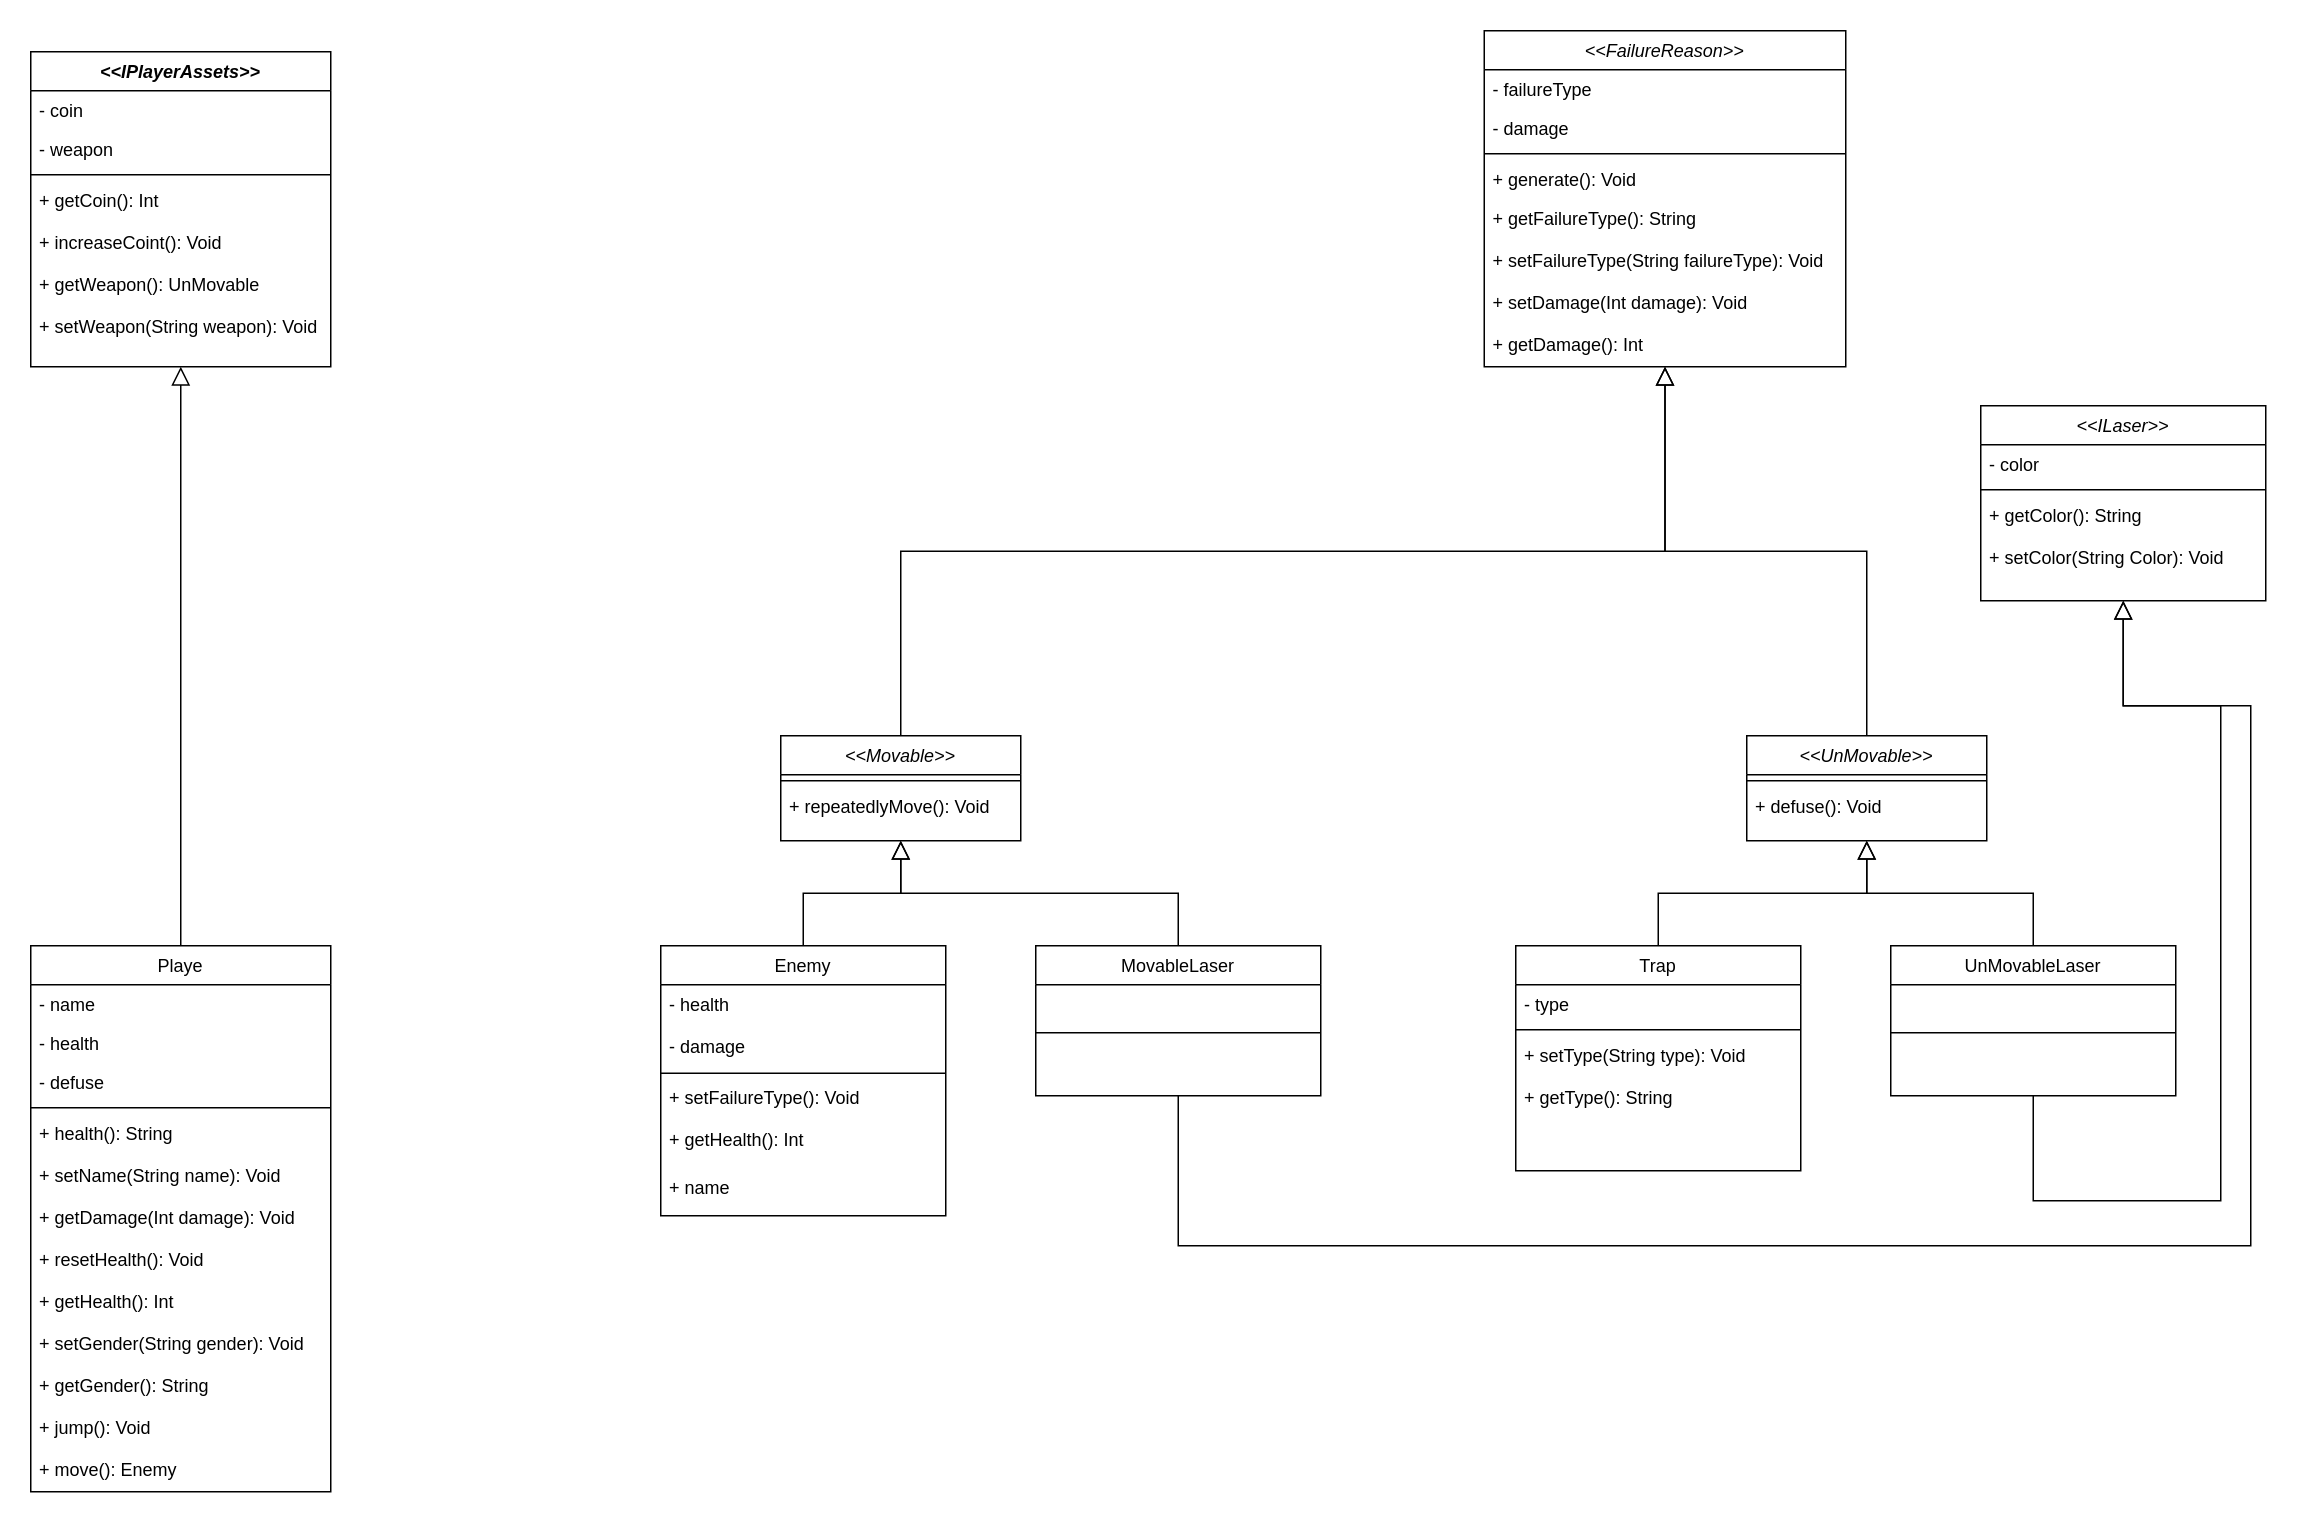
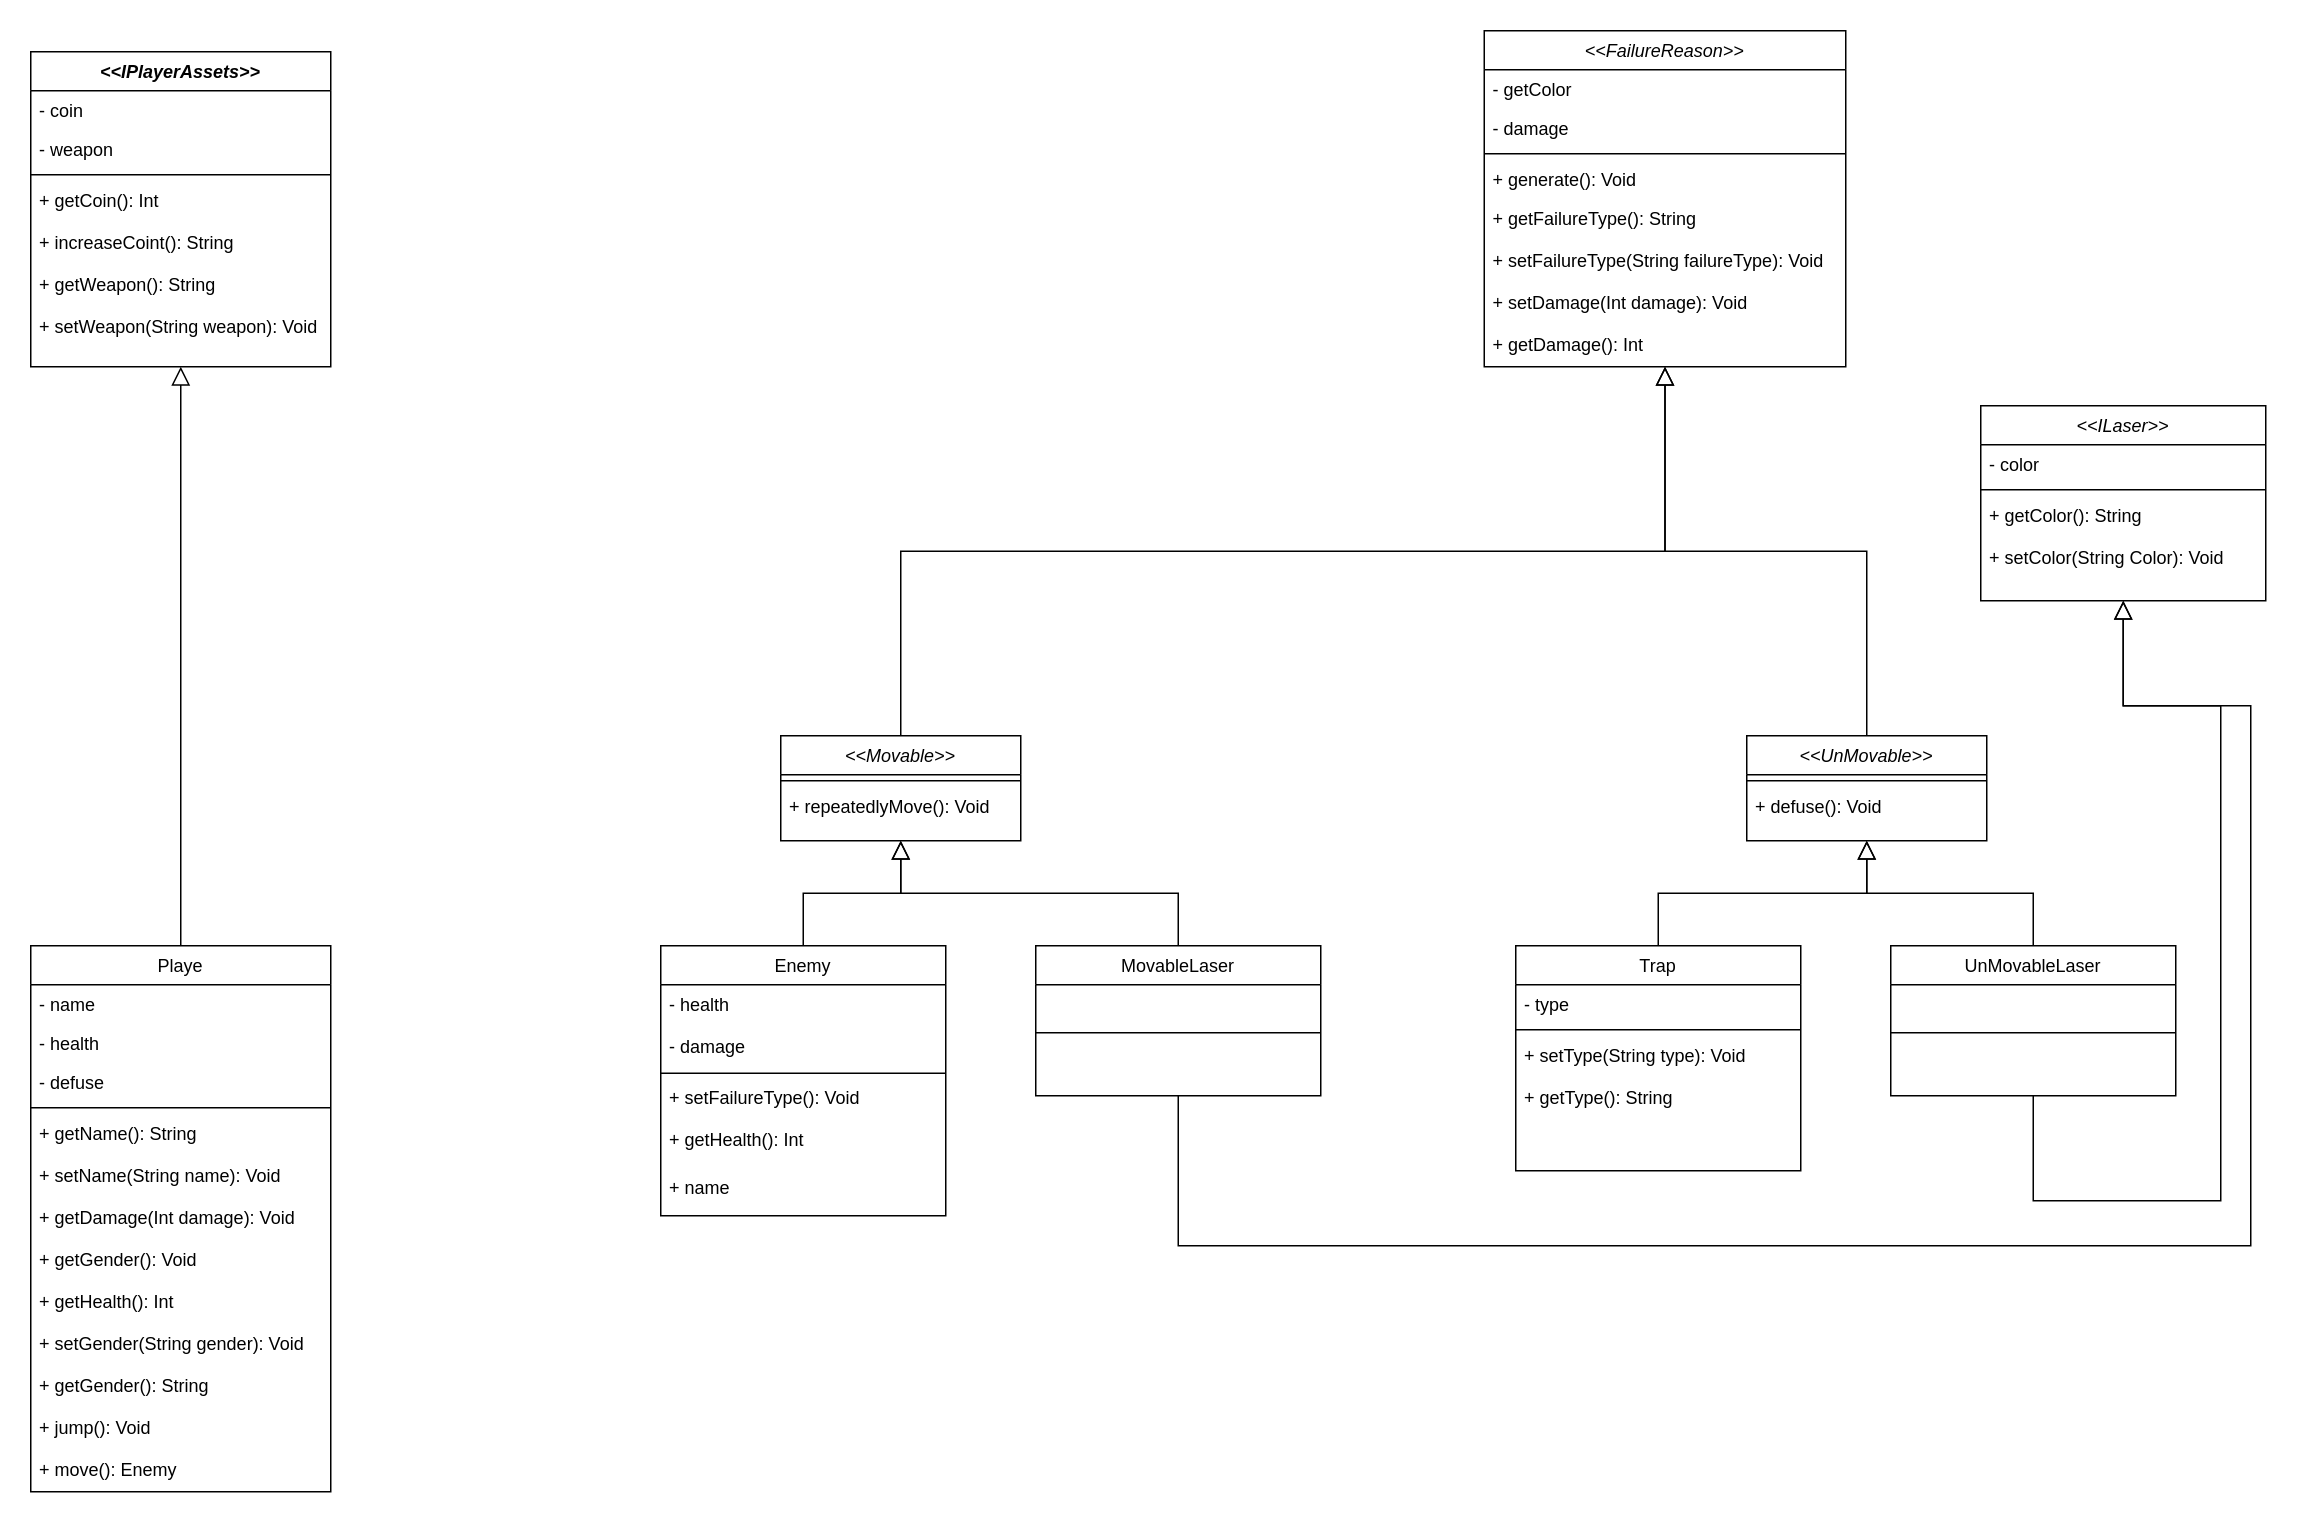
(1551, 90) -> (1538, 90)
(141, 243) -> (151, 243)
(151, 285) -> (135, 285)
(118, 1134) -> (125, 1134)
(133, 1260) -> (125, 1260)
